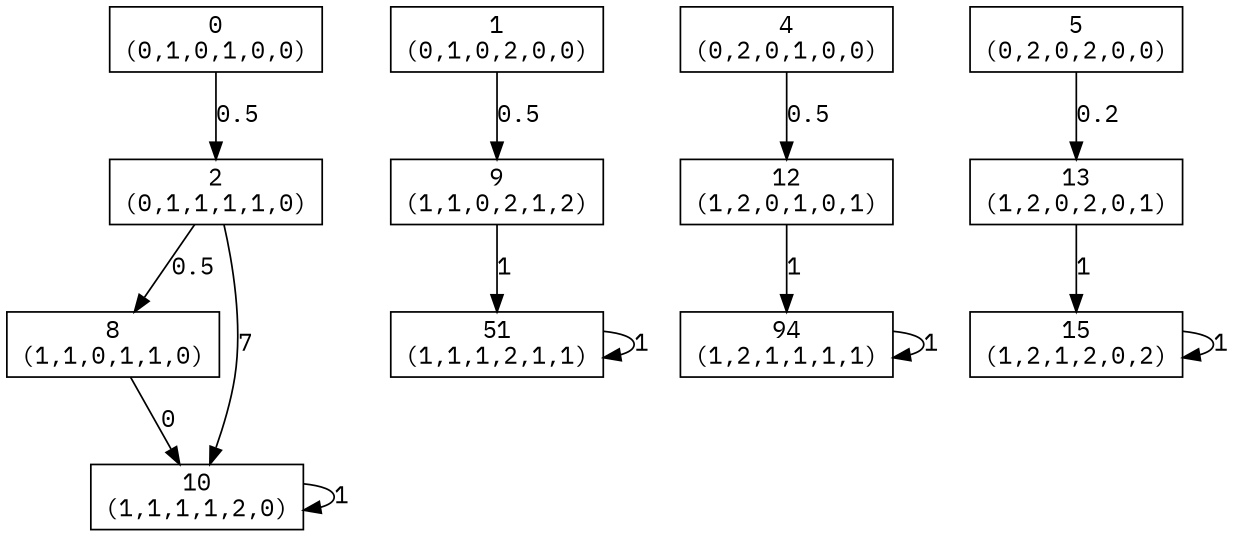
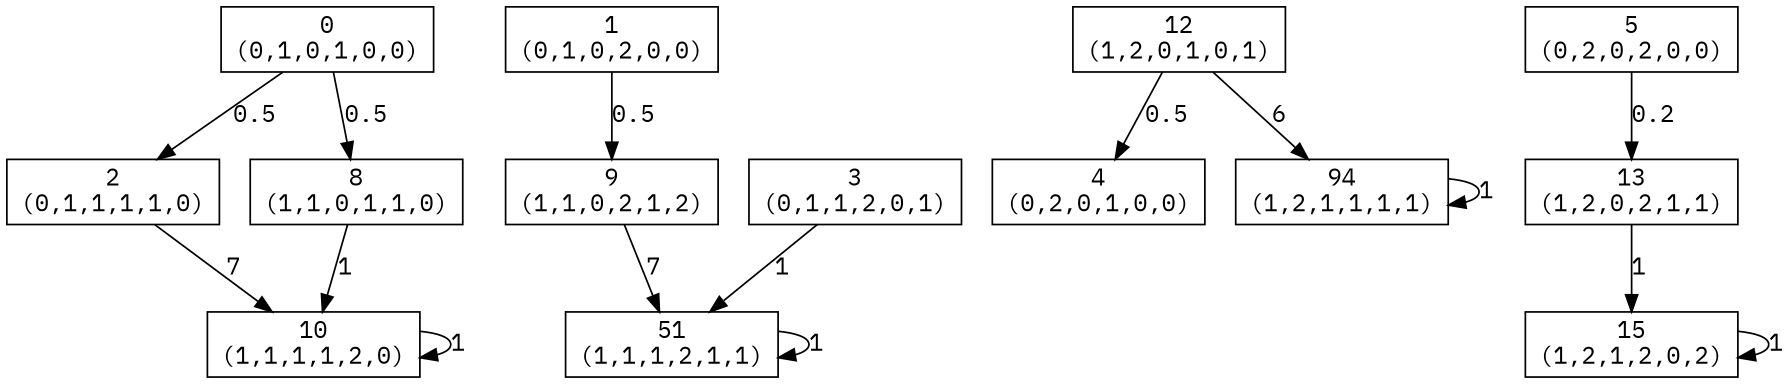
(787, 107) -> (1143, 108)
none -> (855, 192)
(1076, 192) -> (1632, 192)
(170, 261) -> (340, 107)
(505, 268) -> (654, 268)
(794, 268) -> (1279, 116)
(169, 421) -> (345, 268)
